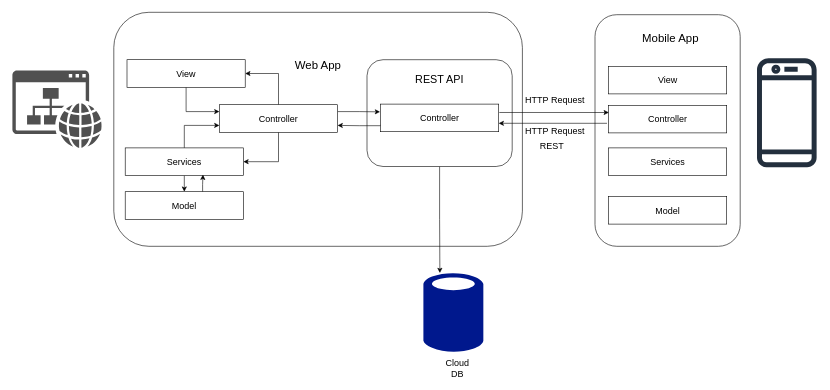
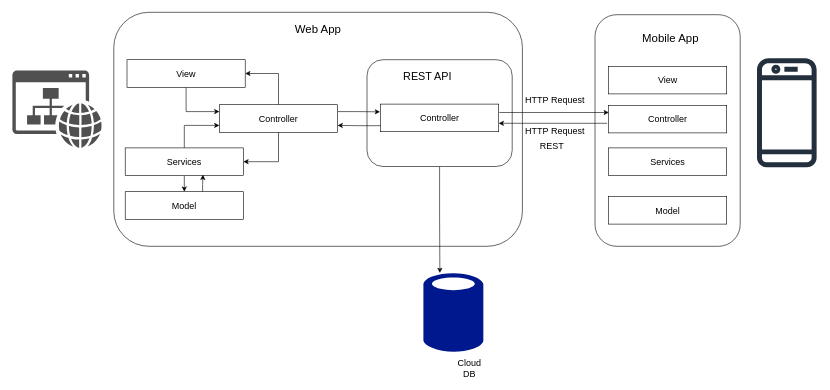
(318, 66) -> (318, 30)
(440, 80) -> (428, 77)
(458, 368) -> (470, 368)
